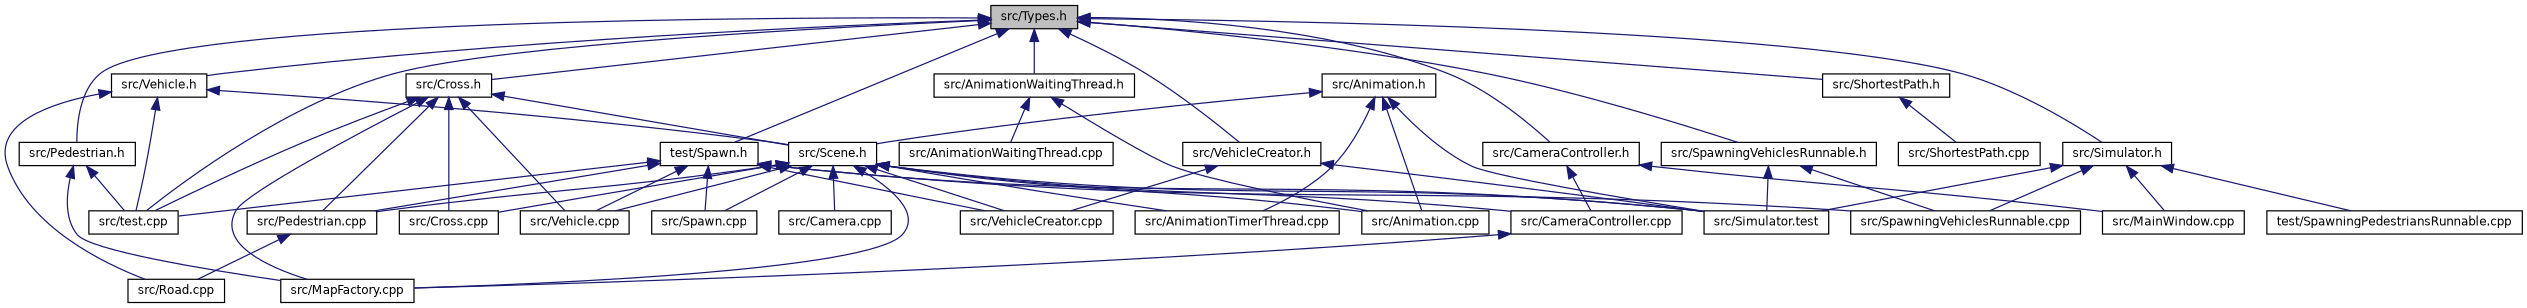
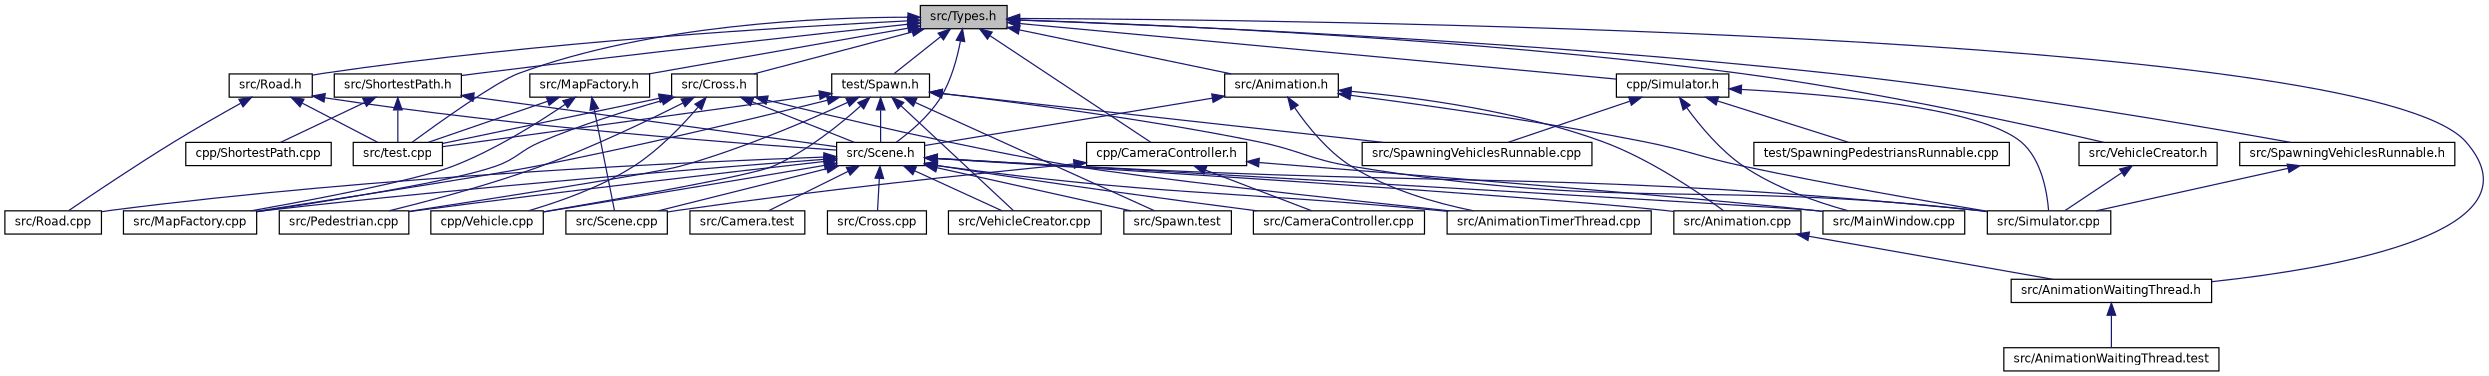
none -> (1125, 52)
(159, 86) -> (271, 86)
none -> (938, 102)
none -> (881, 119)
none -> (398, 126)
none -> (737, 133)
(77, 154) -> (590, 86)
(1006, 154) -> (2111, 359)
(1561, 154) -> (1167, 154)
(1969, 154) -> (258, 154)
(2117, 154) -> (1673, 86)
(449, 160) -> (1003, 153)
(1207, 177) -> (1931, 258)
(1169, 181) -> none
none -> (1380, 184)
(1873, 190) -> none
(575, 222) -> (487, 222)
none -> (617, 222)
(704, 222) -> (1178, 222)
(835, 222) -> (747, 222)
(1766, 222) -> (2049, 222)
(238, 259) -> (552, 171)
(957, 268) -> (587, 156)
